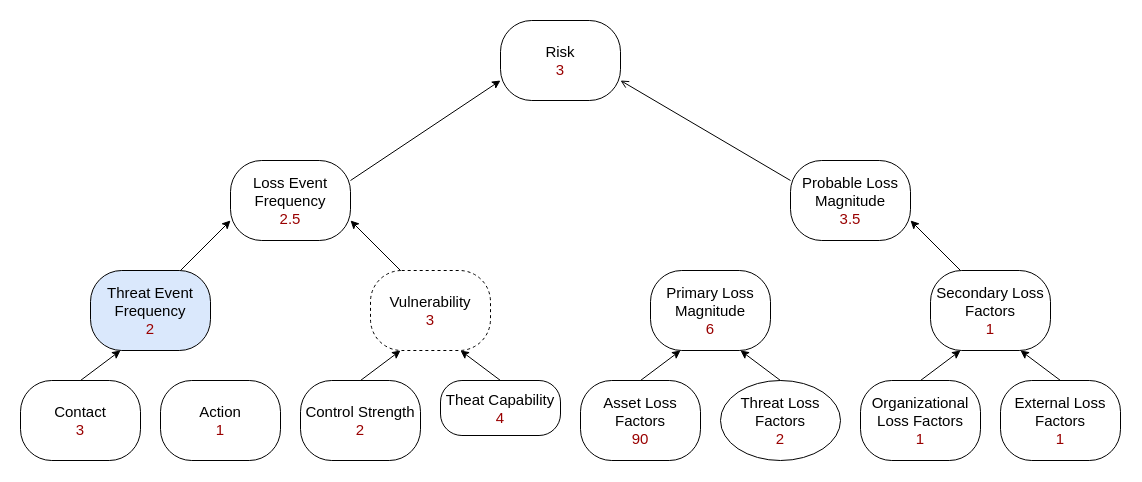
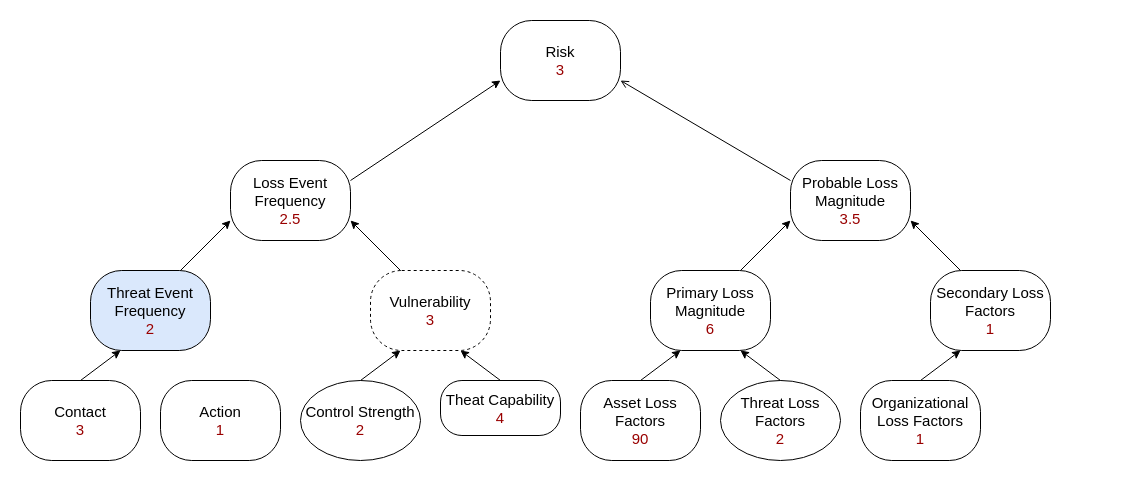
none -> (763, 248)
(1043, 368) -> none
(361, 421) -> (361, 421)
(1061, 421) -> none
